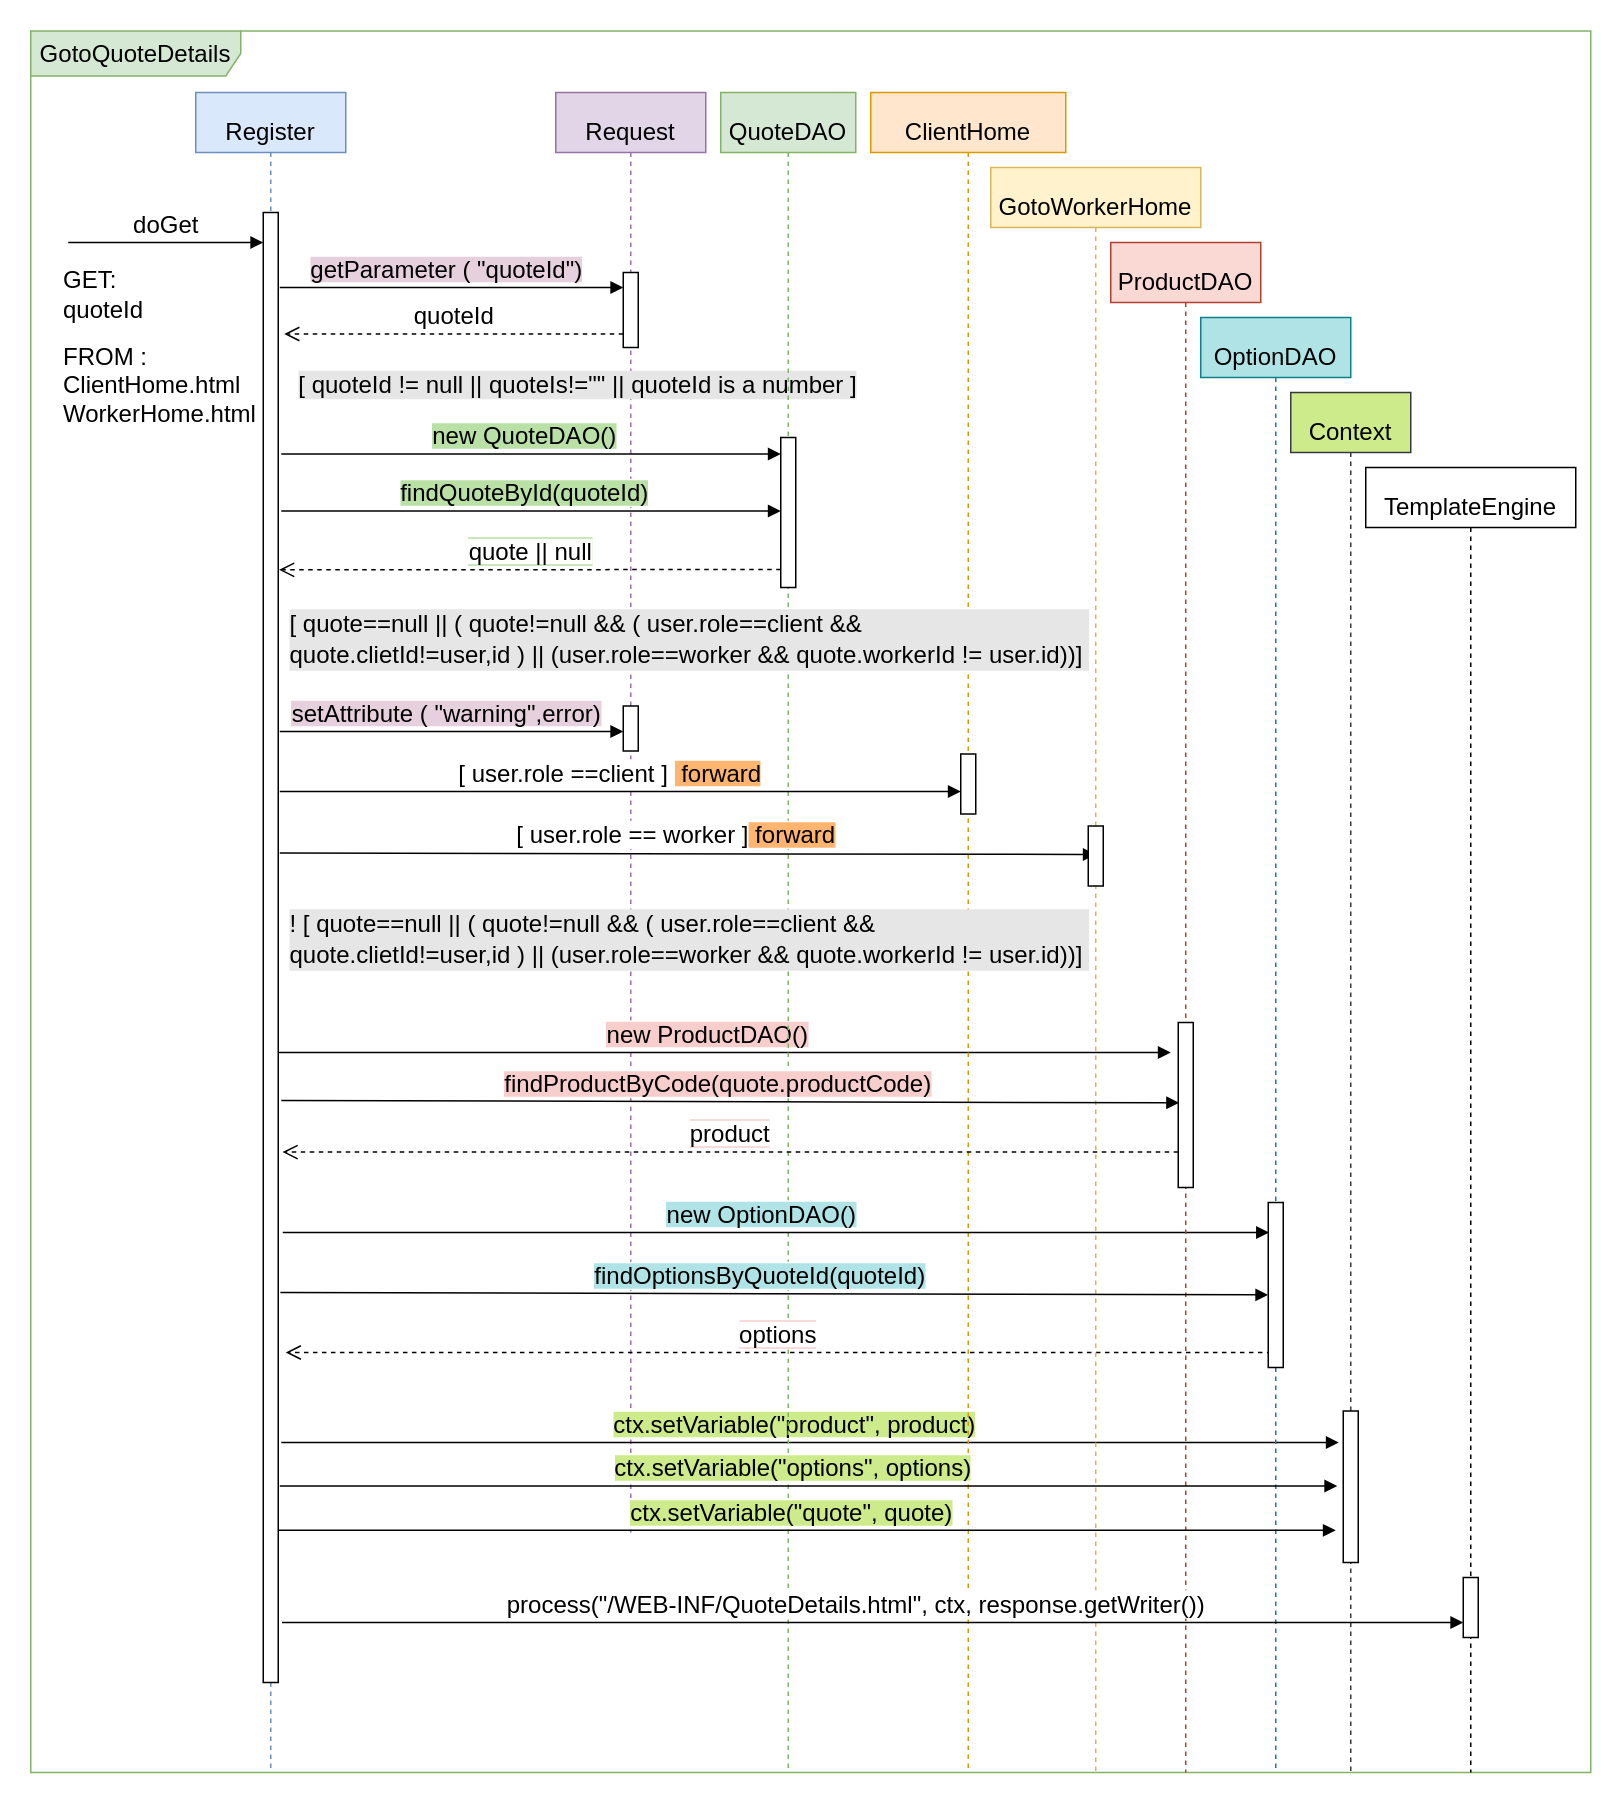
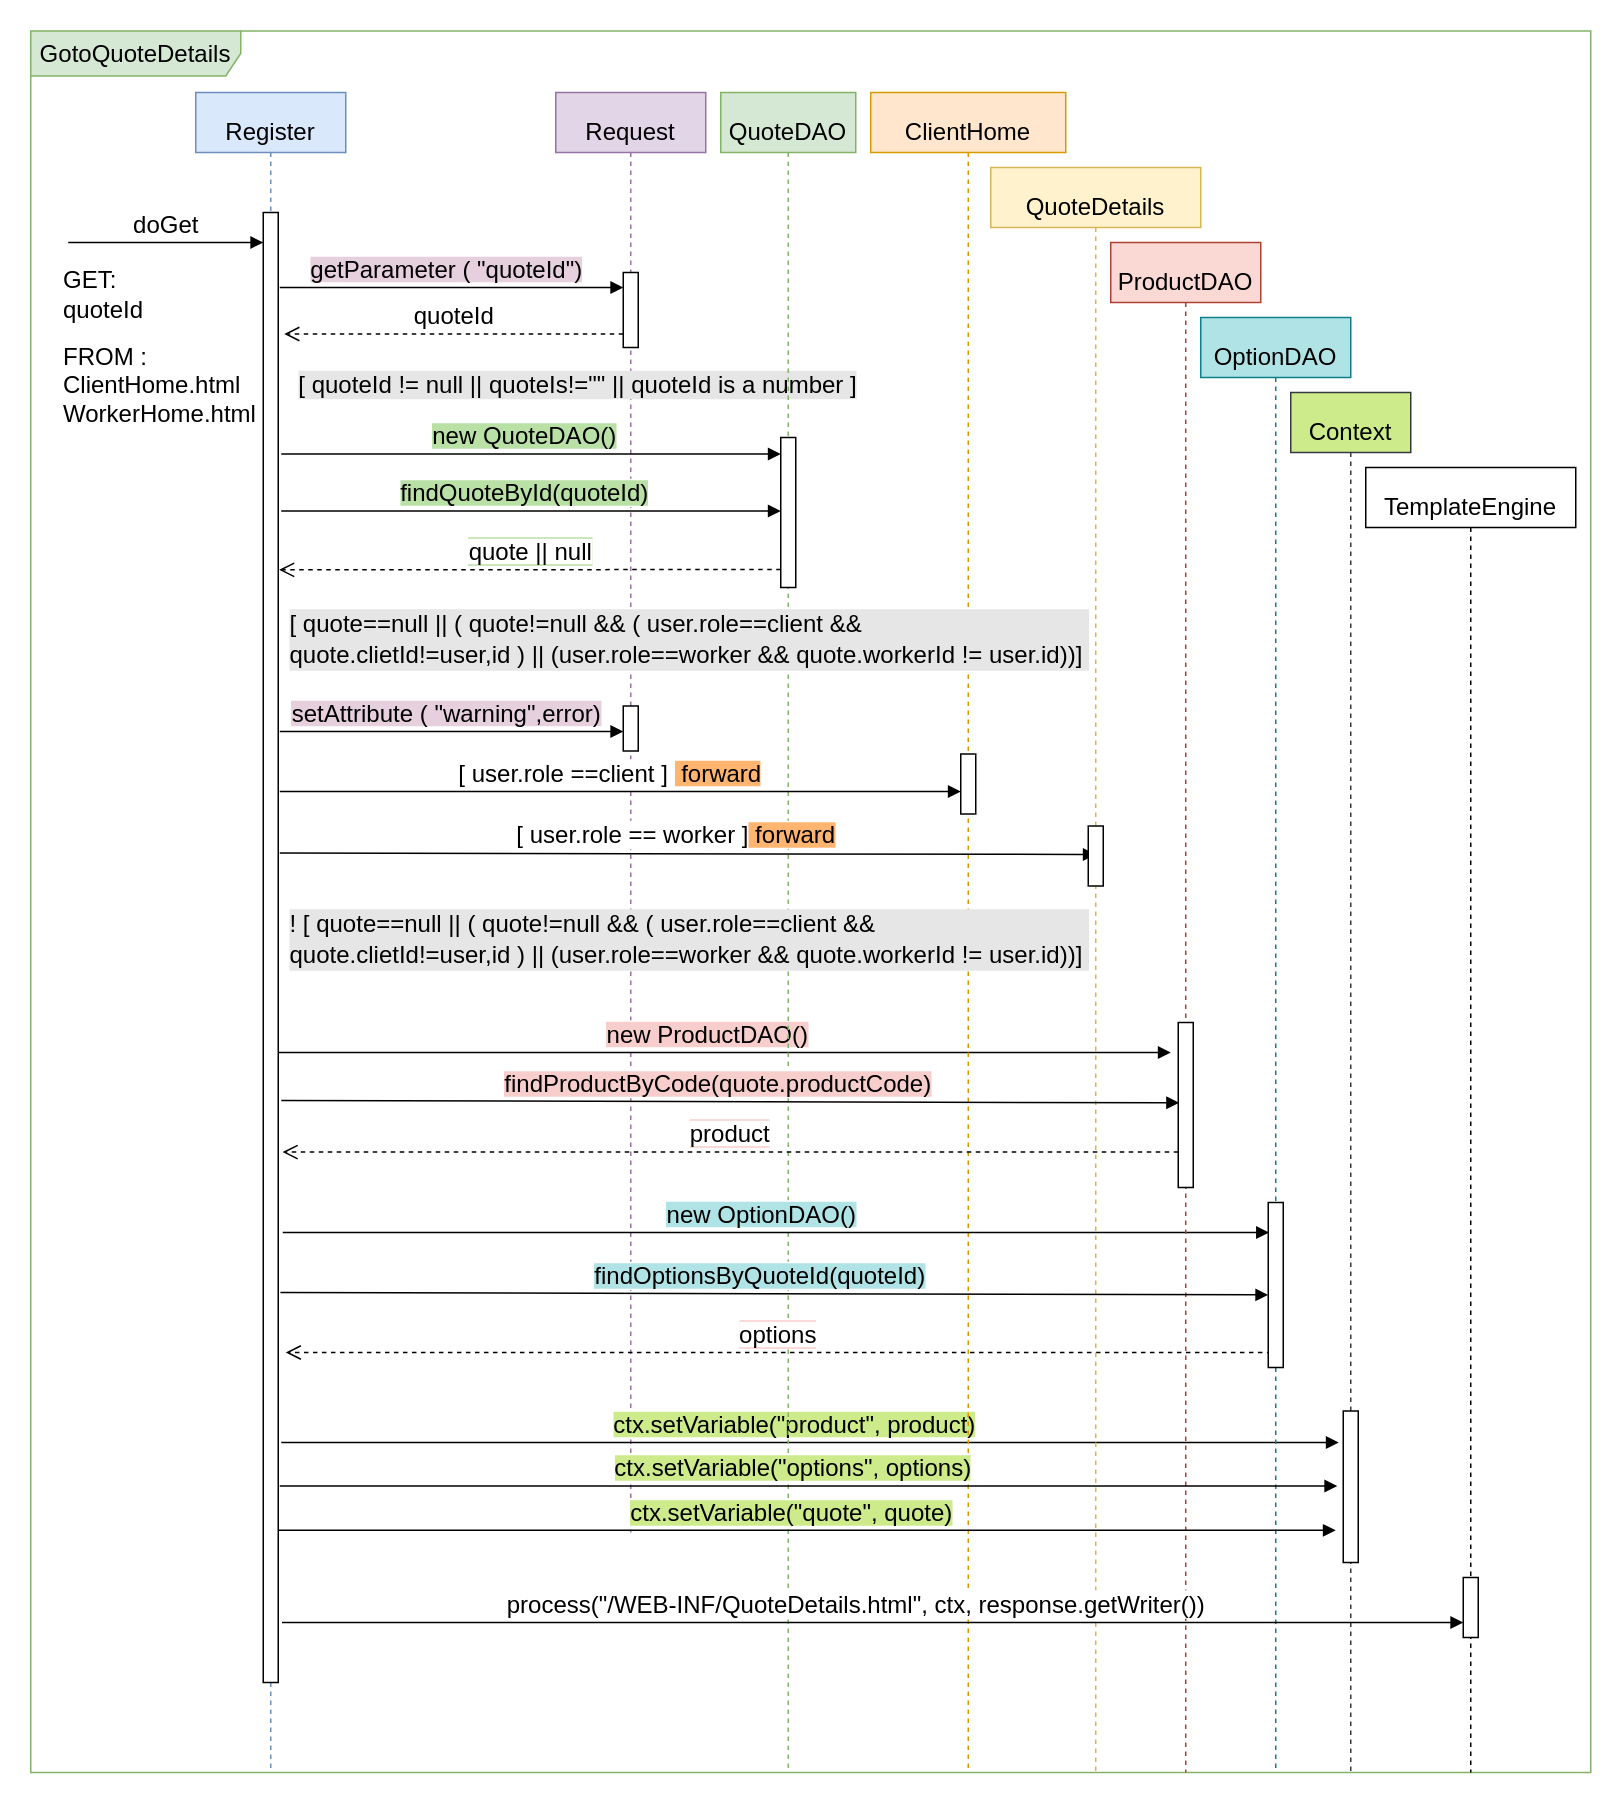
(1096, 197) -> (1096, 197)
